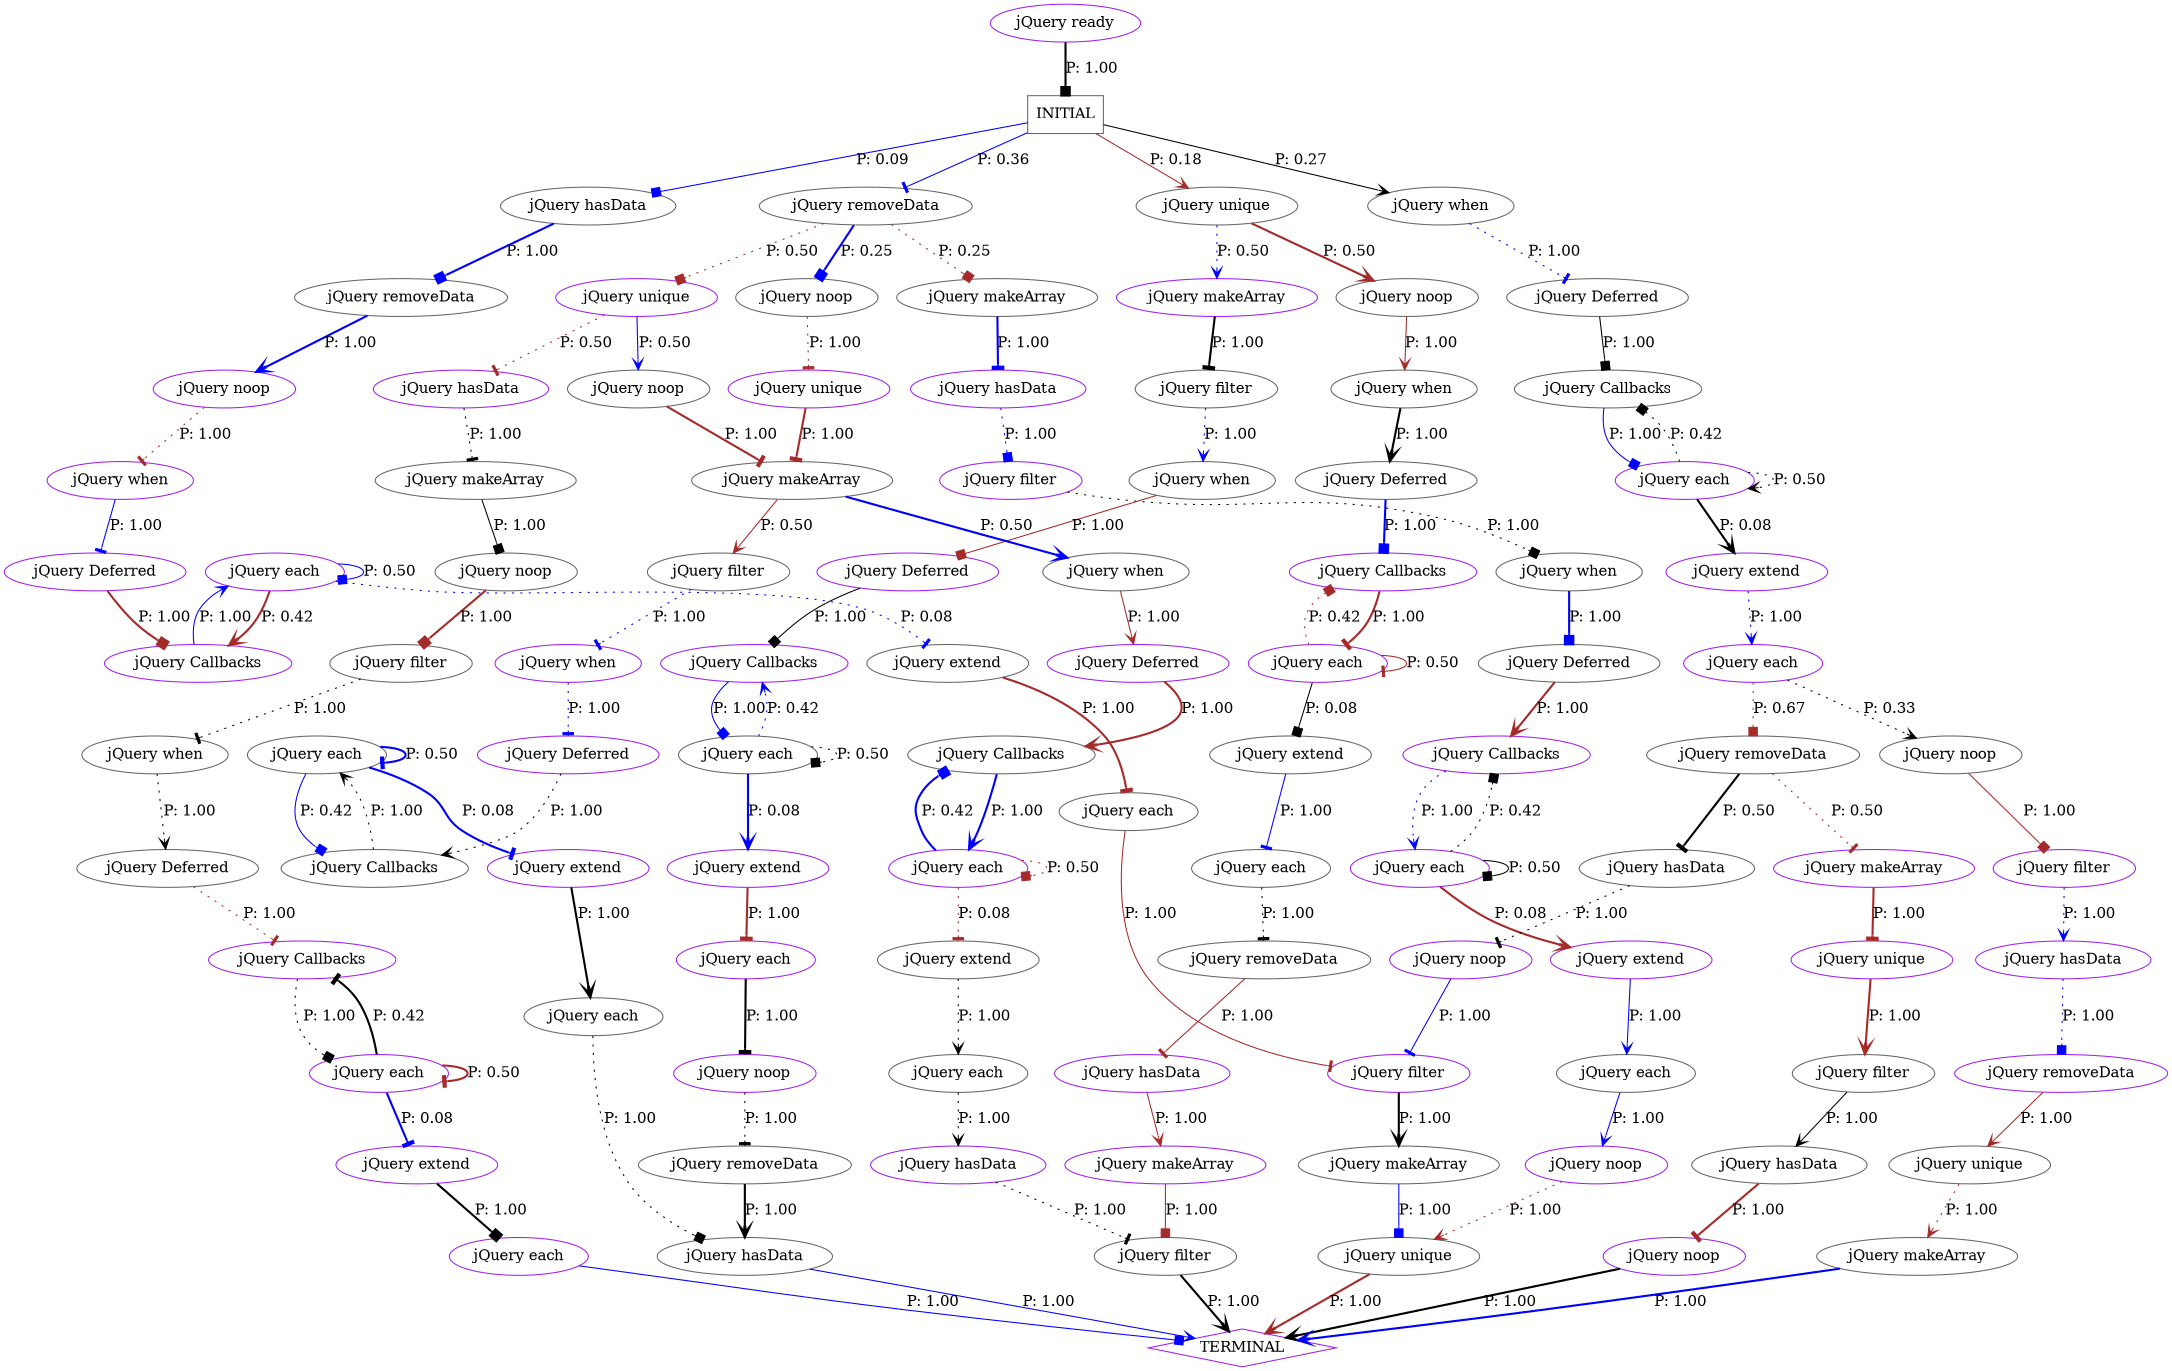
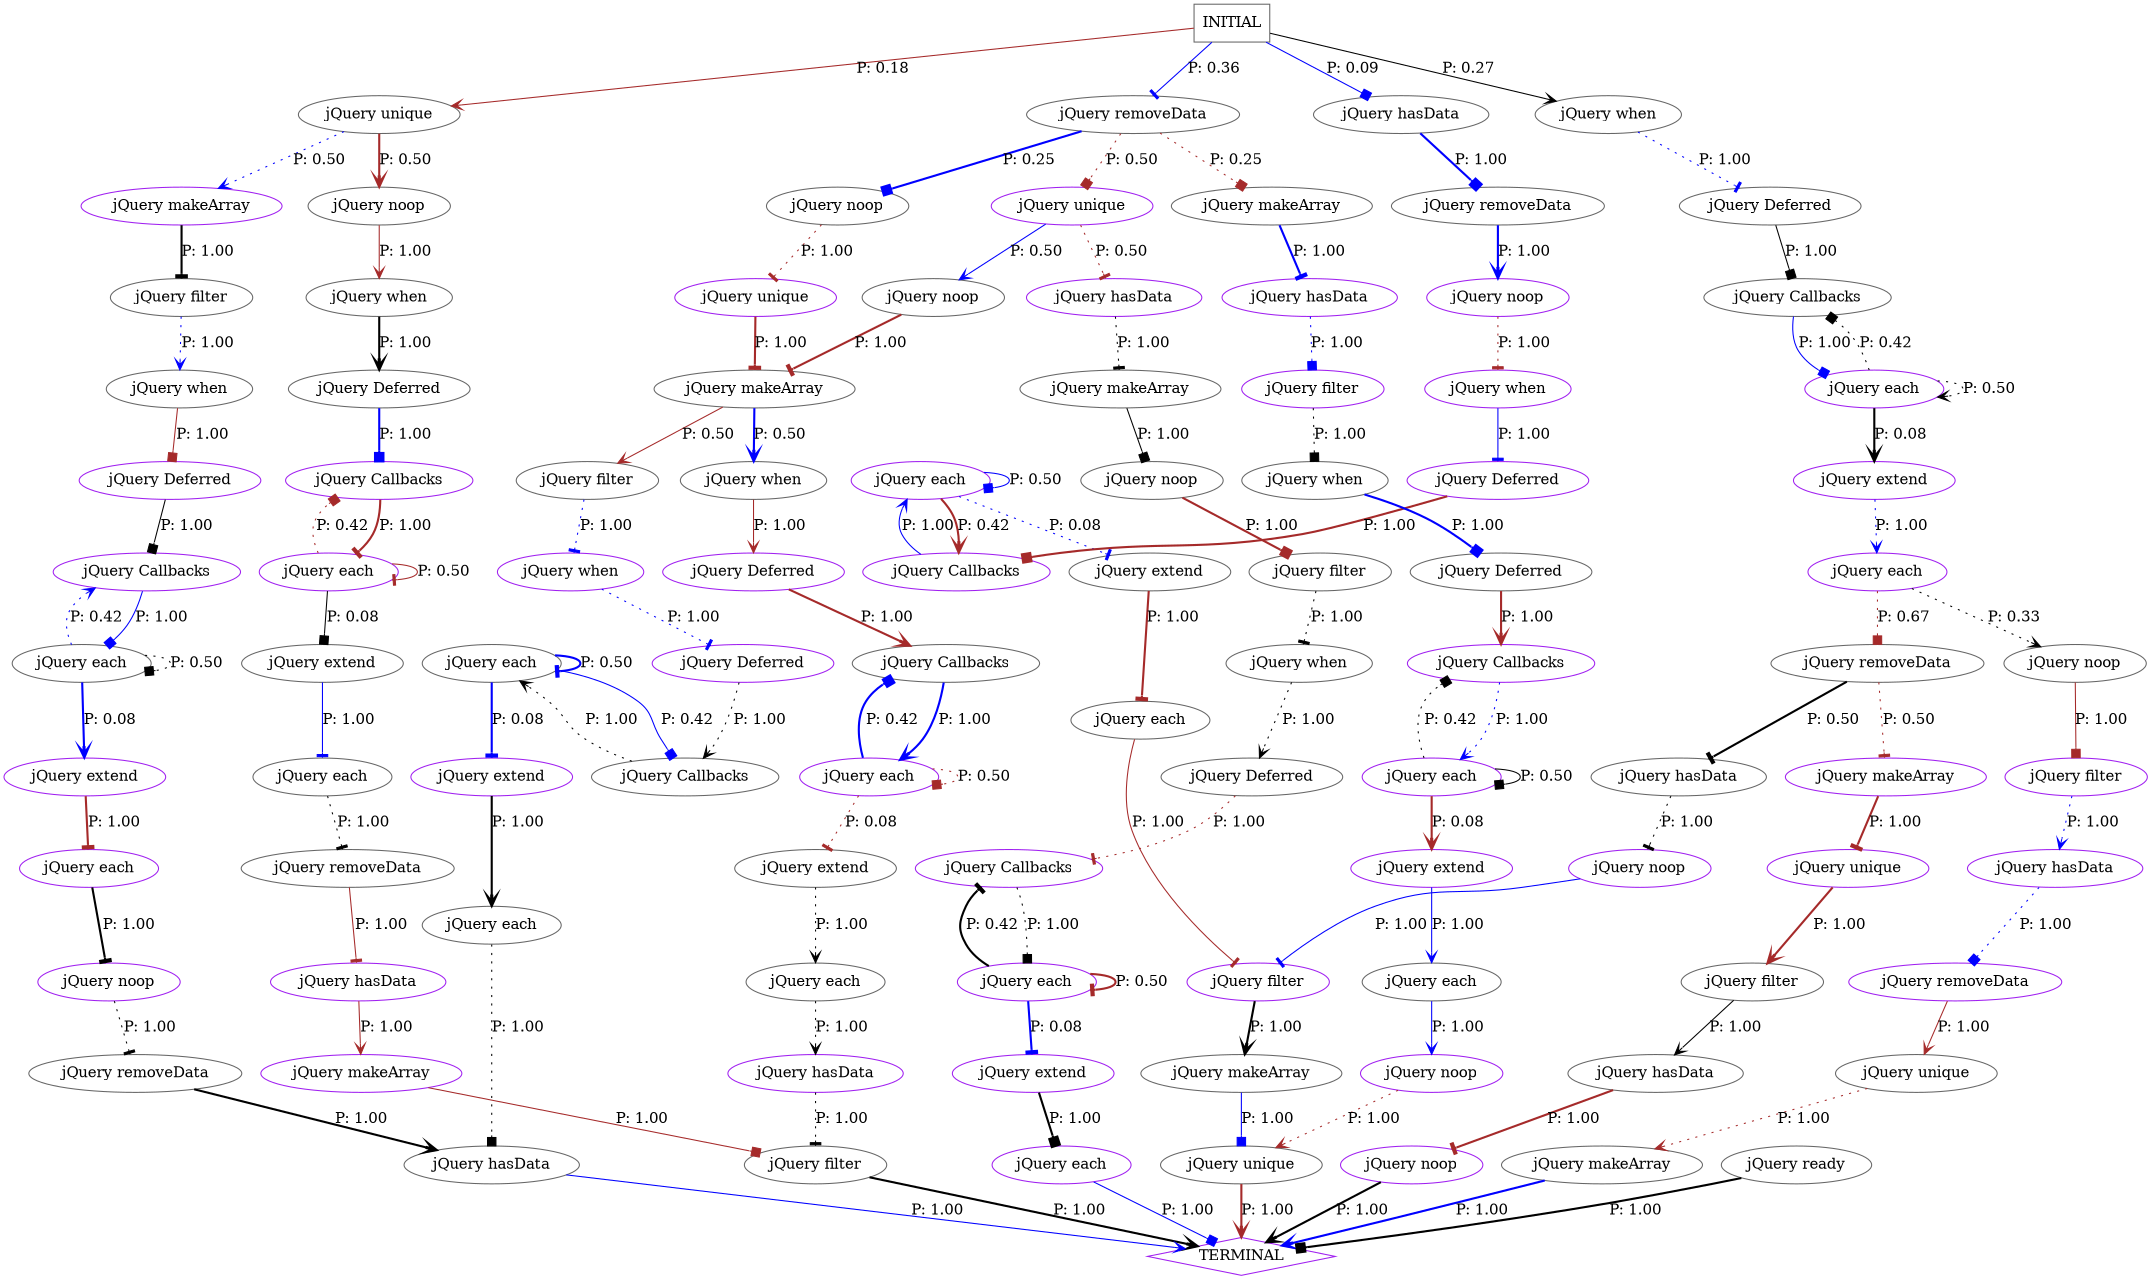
(1065, 23) -> (1797, 1165)
(1065, 64) -> (1525, 1217)
